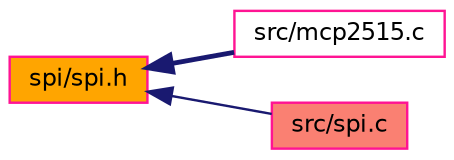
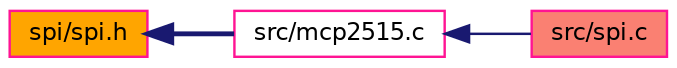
(222, 105) -> (500, 34)
